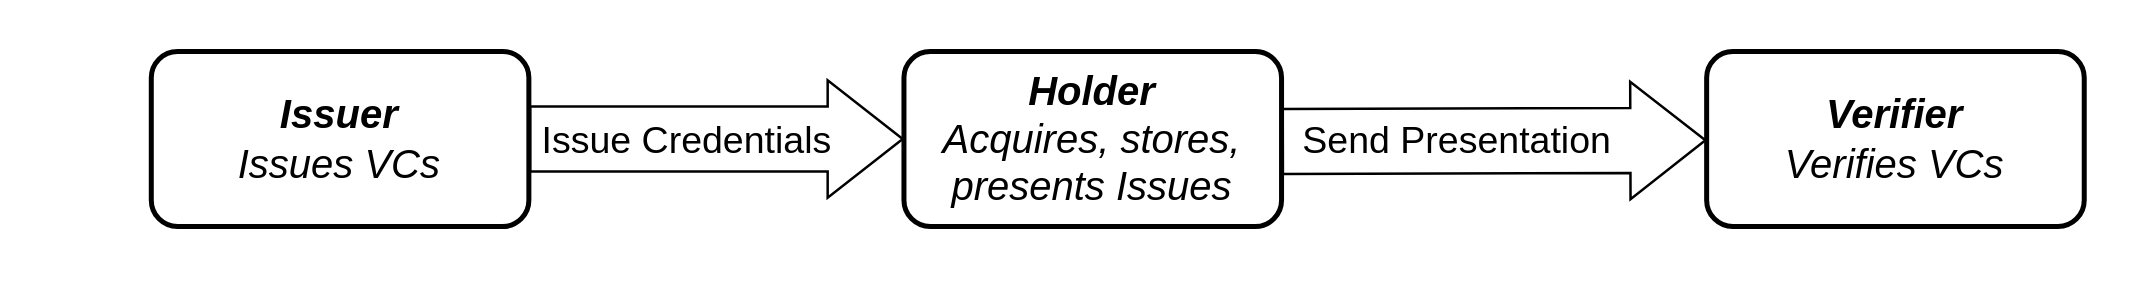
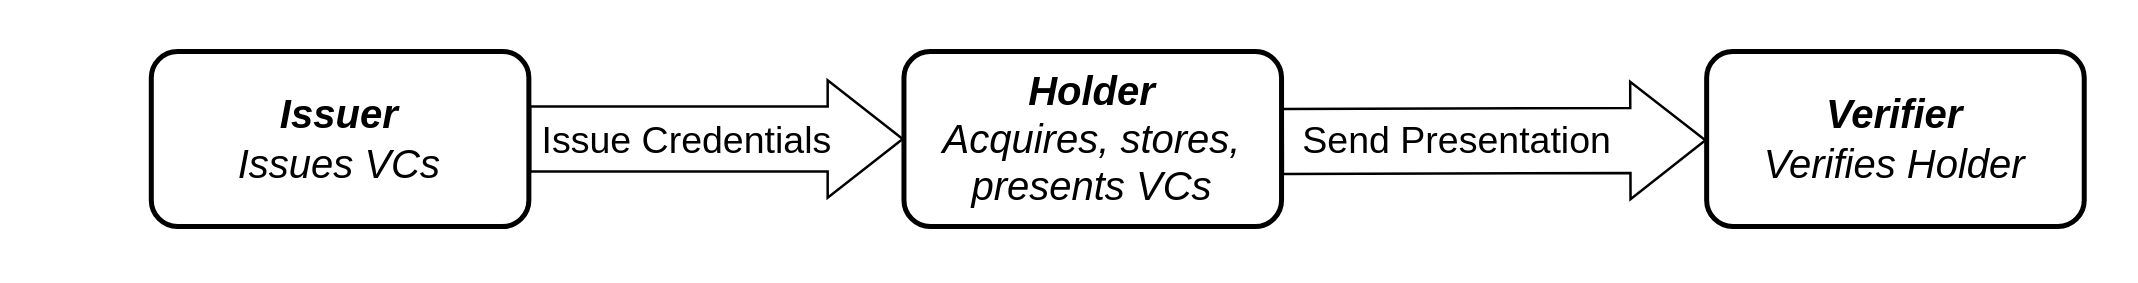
(1093, 139) -> (1093, 139)
(1895, 139) -> (1895, 139)
